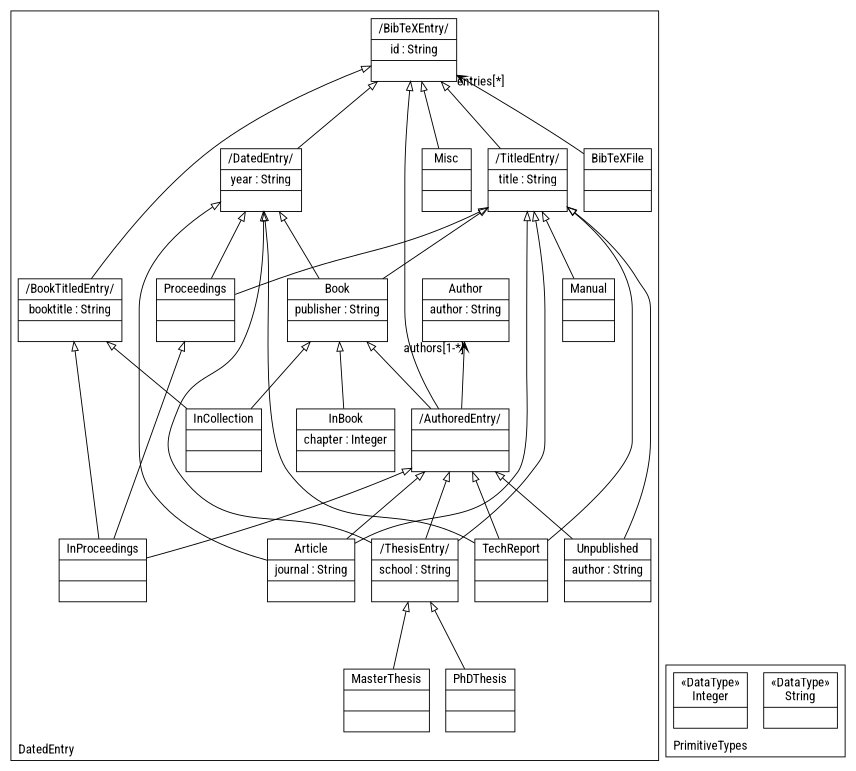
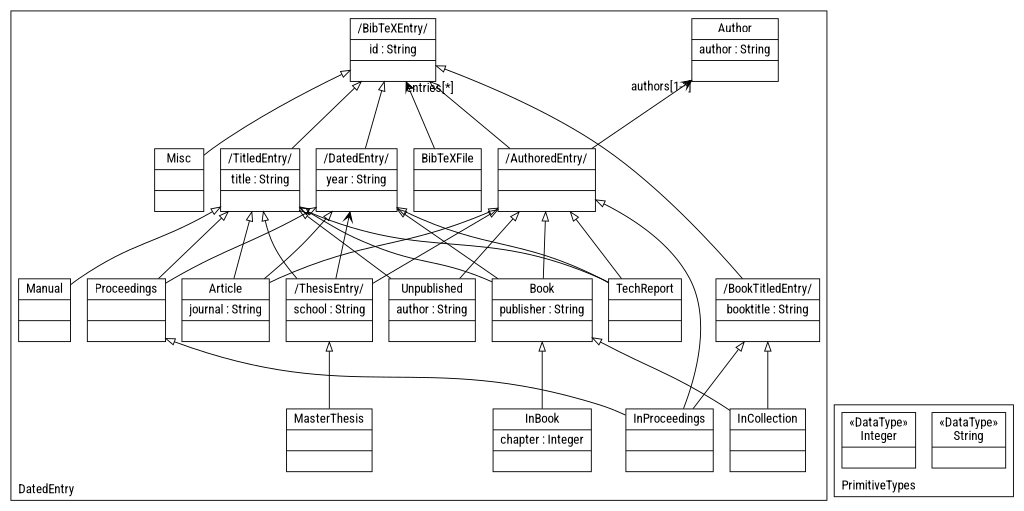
(402, 379) -> (544, 248)
(169, 438) -> (339, 263)
(480, 700) -> none
